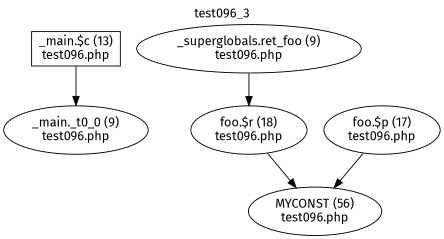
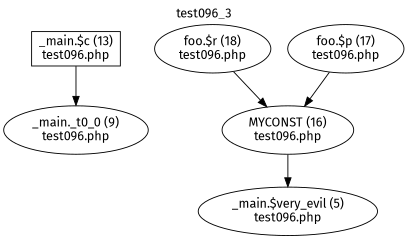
(249, 49) -> none
none -> (288, 211)
(315, 211) -> (288, 130)
